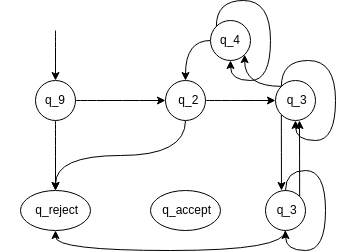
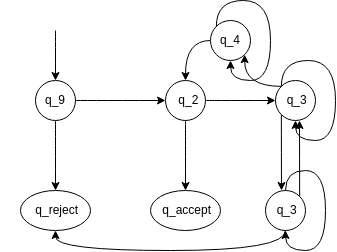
(126, 155) -> (186, 154)
